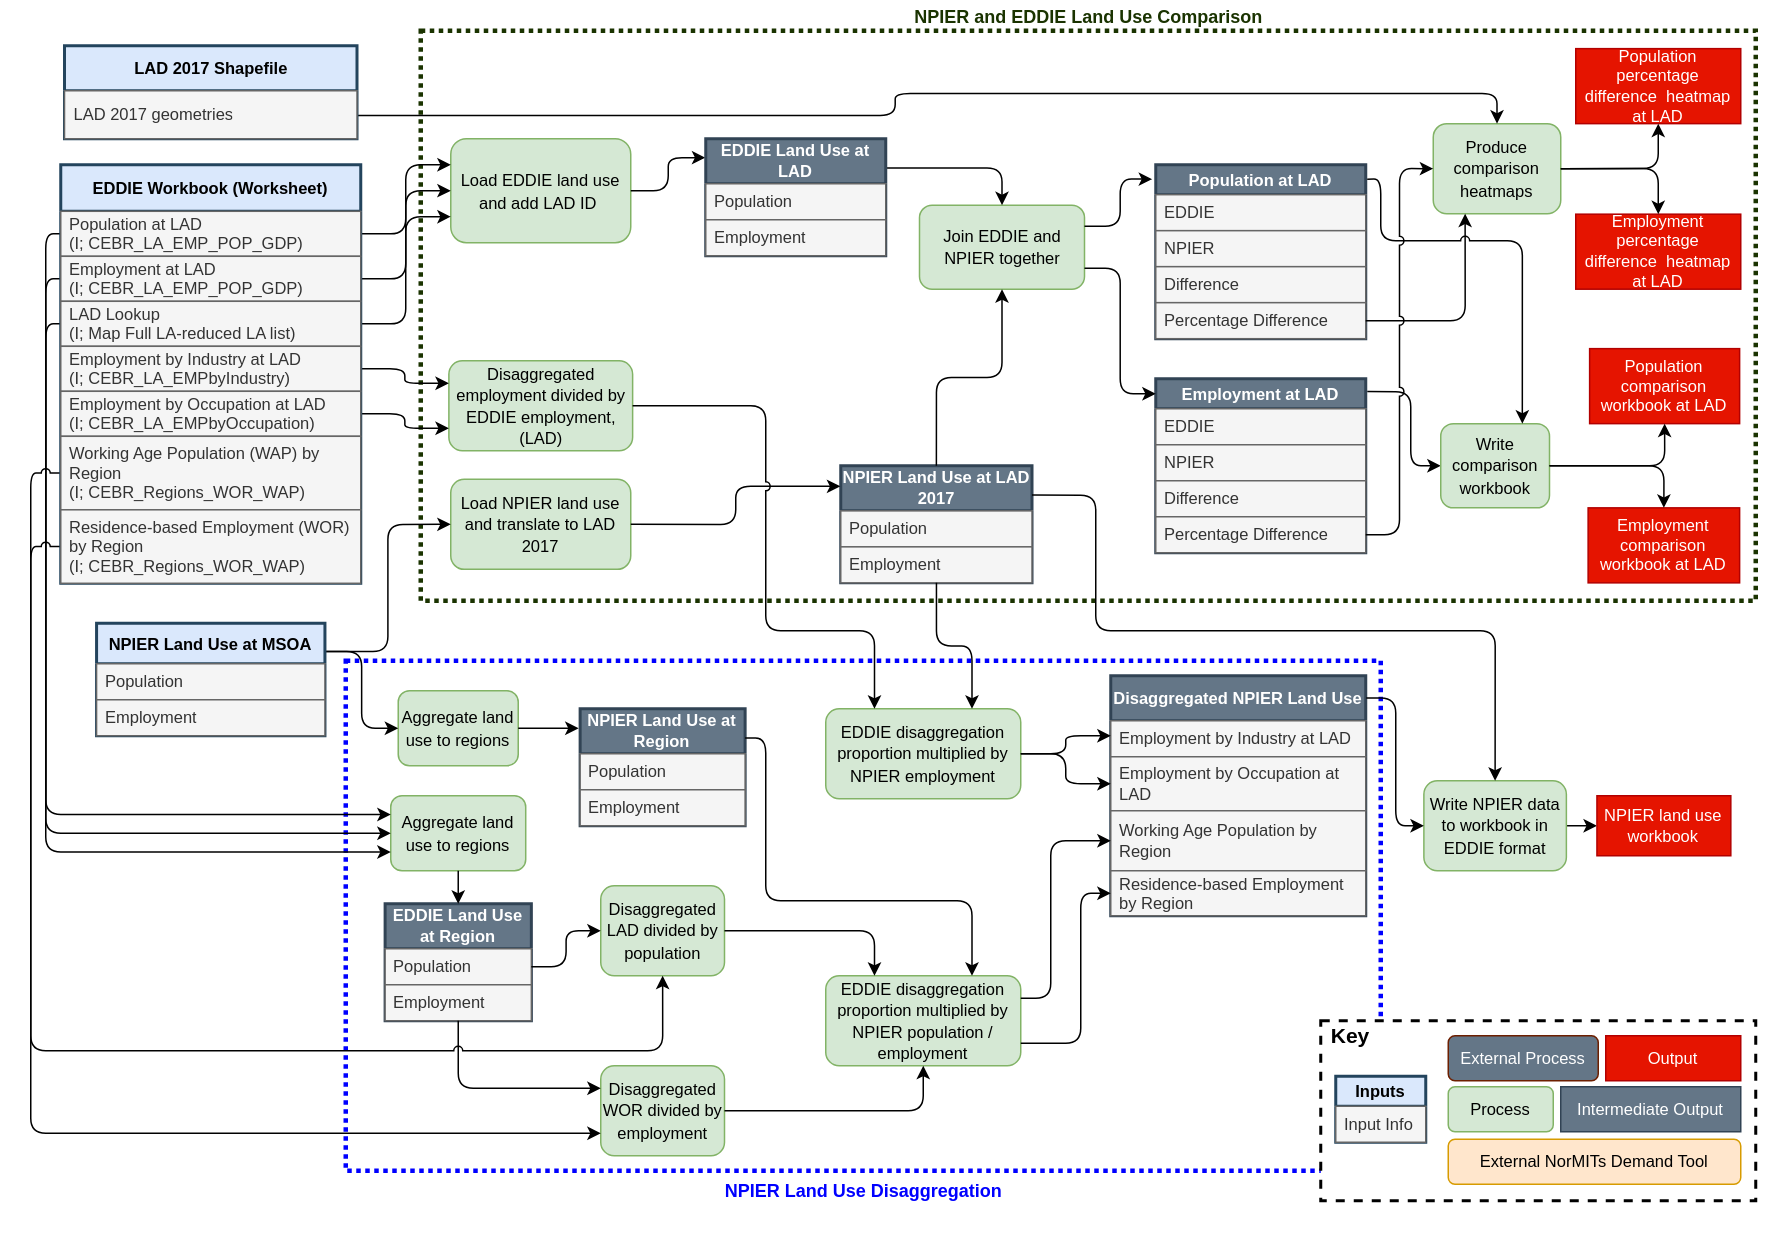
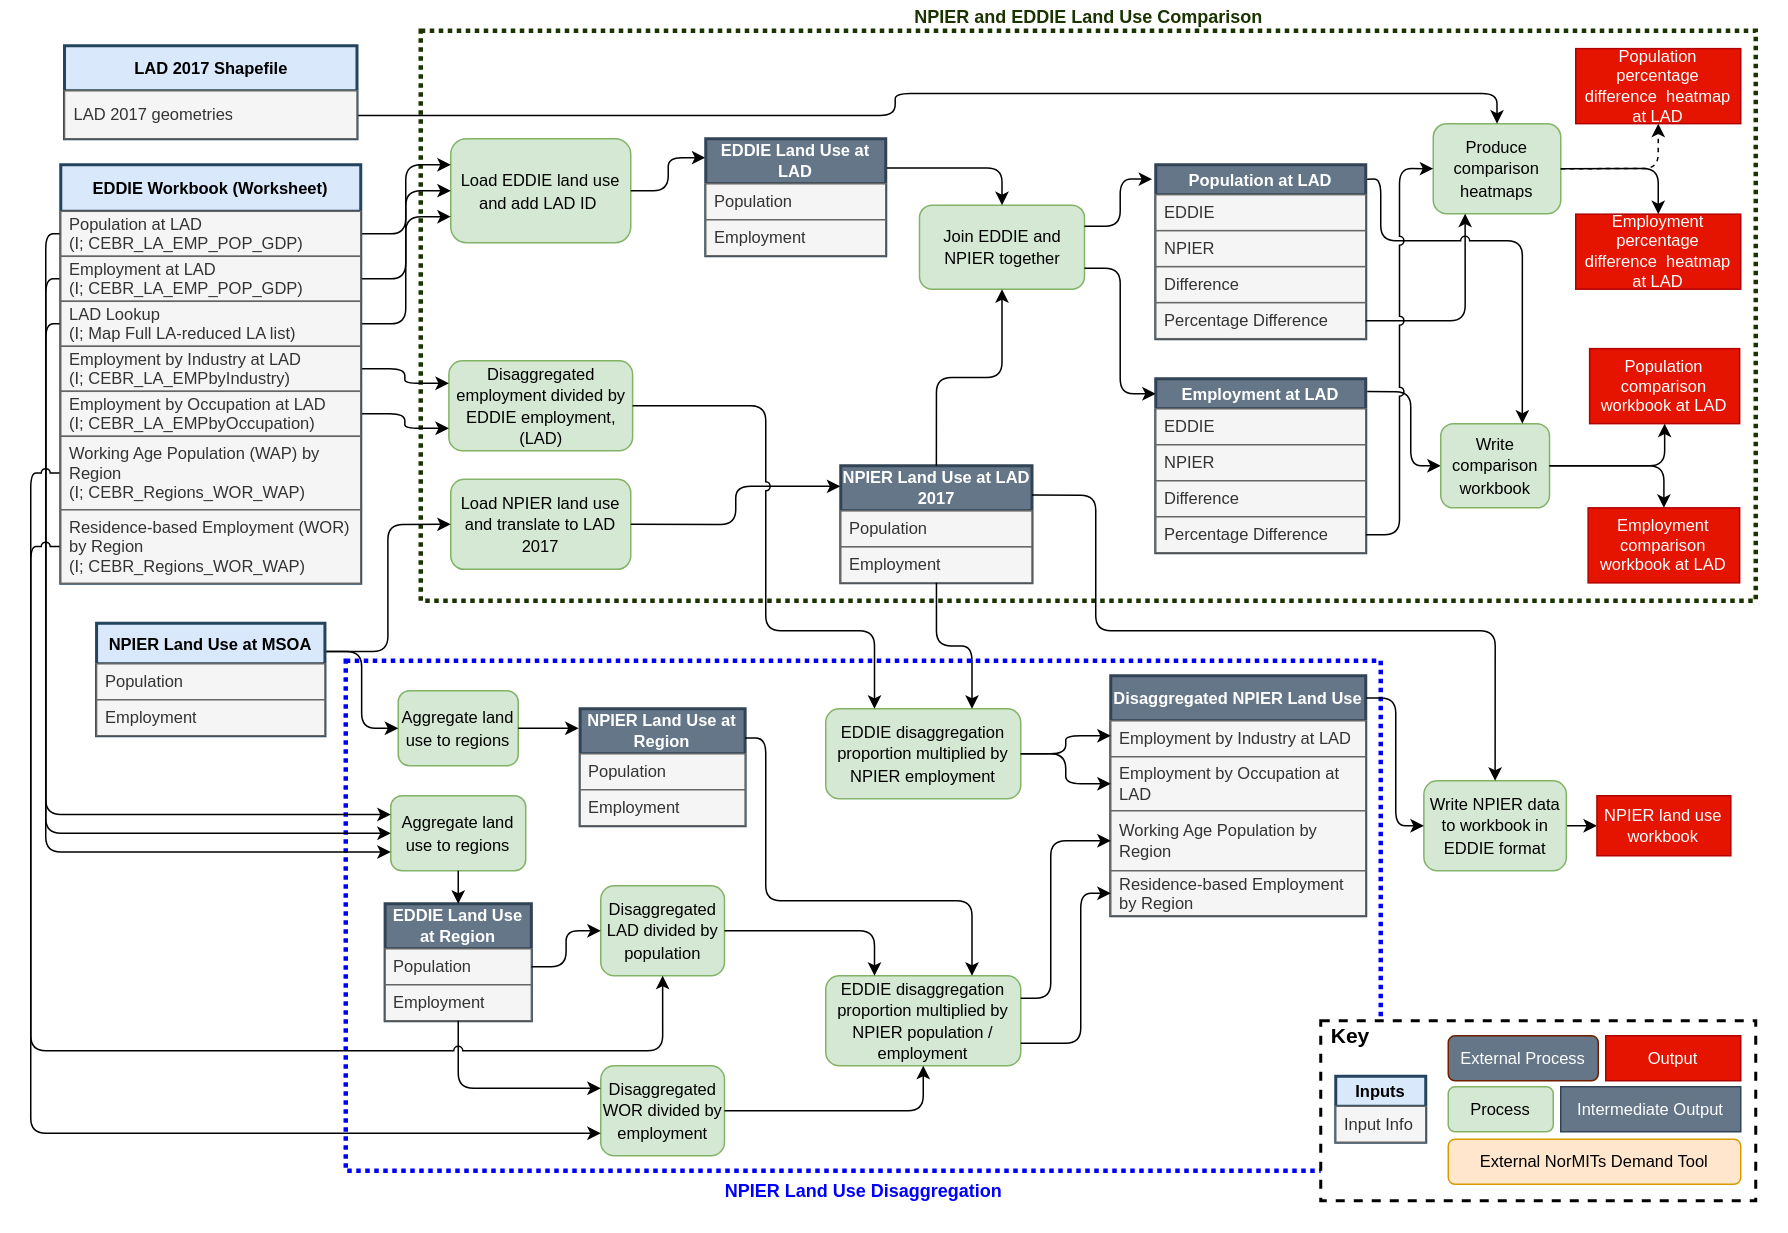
(1658, 151) -> (1658, 151)
